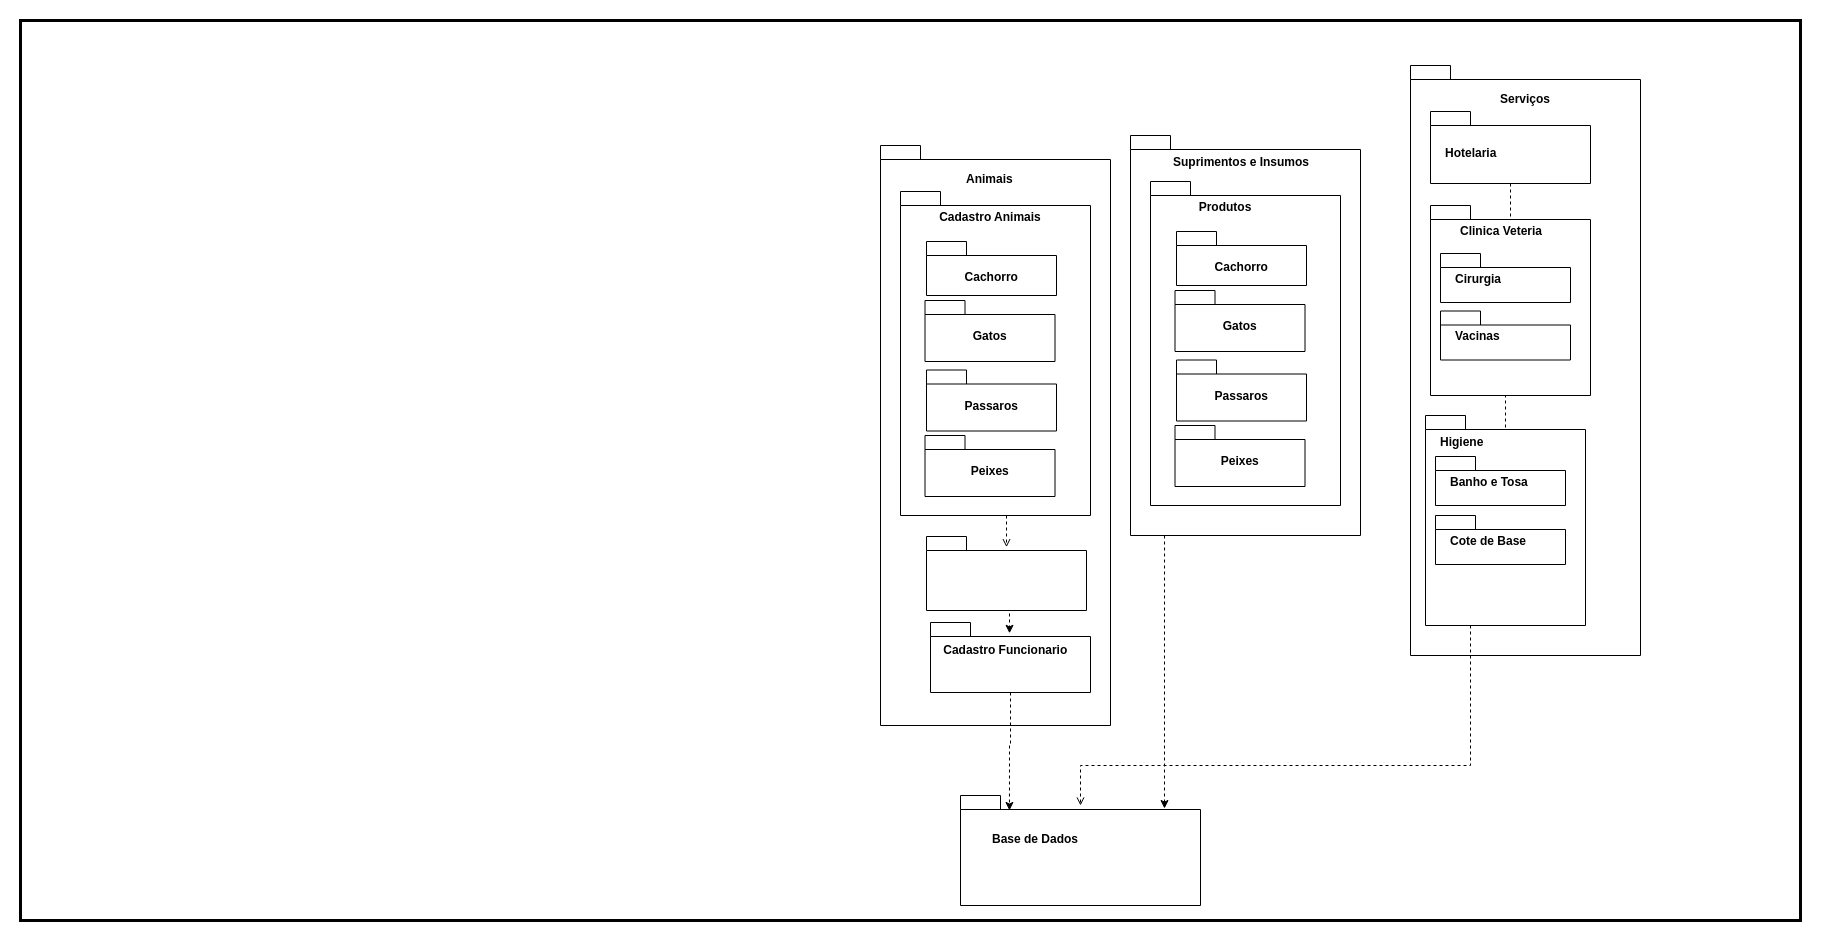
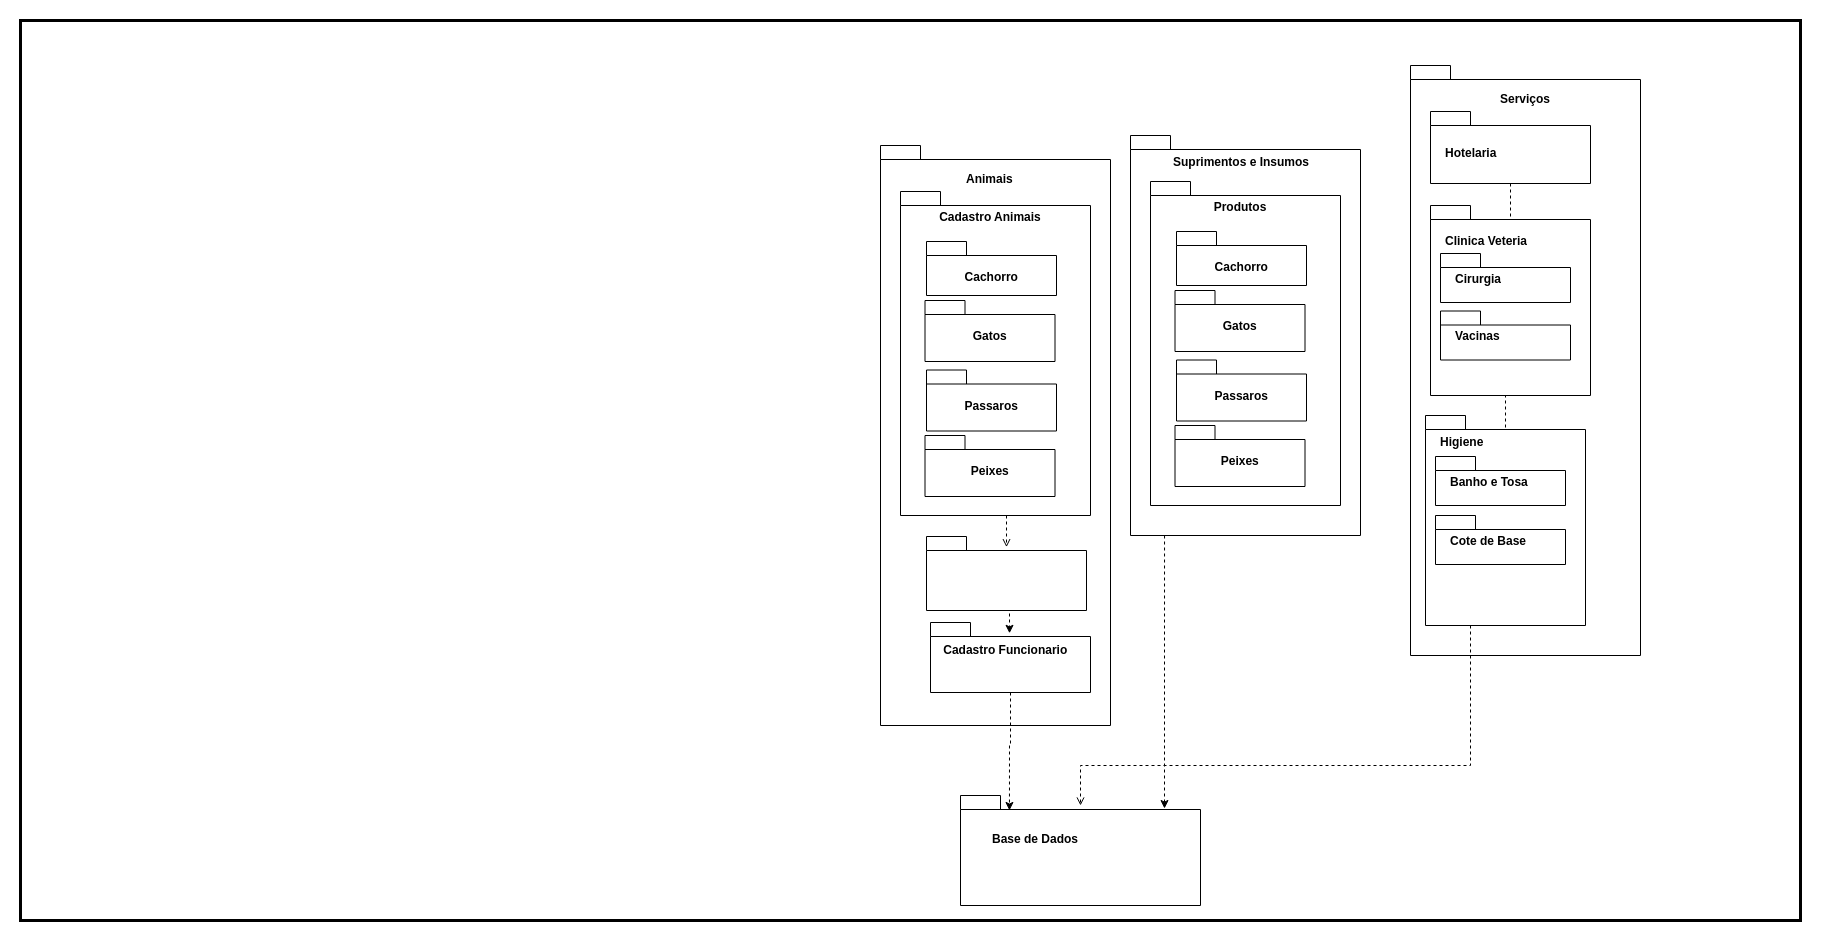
(1226, 207) -> (1241, 207)
(1496, 231) -> (1481, 241)
